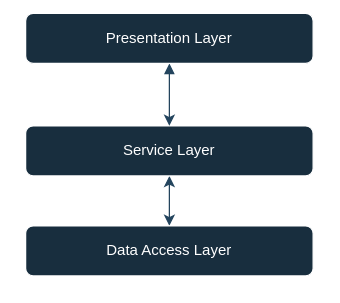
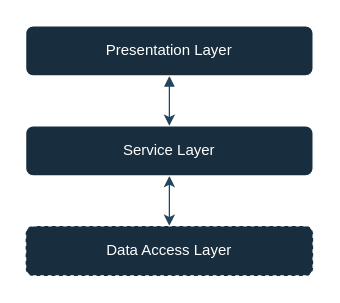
(169, 38) -> (169, 51)
(169, 251) -> (169, 251)
